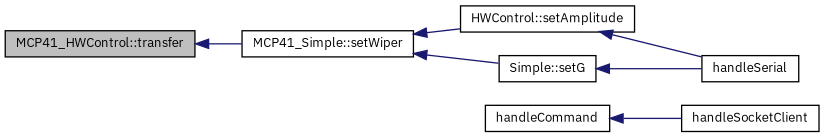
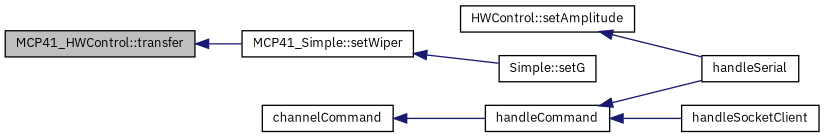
(444, 31) -> none
(656, 69) -> (657, 92)
none -> (328, 118)
